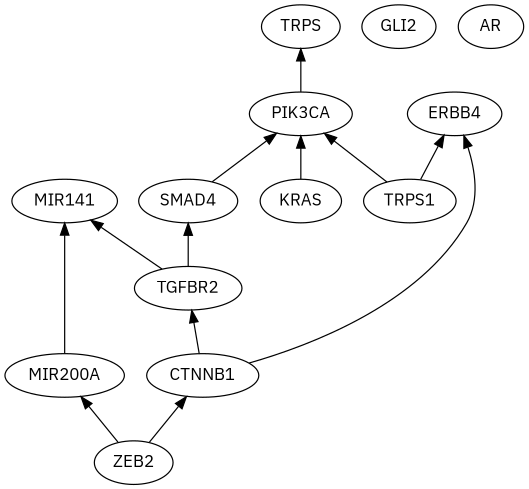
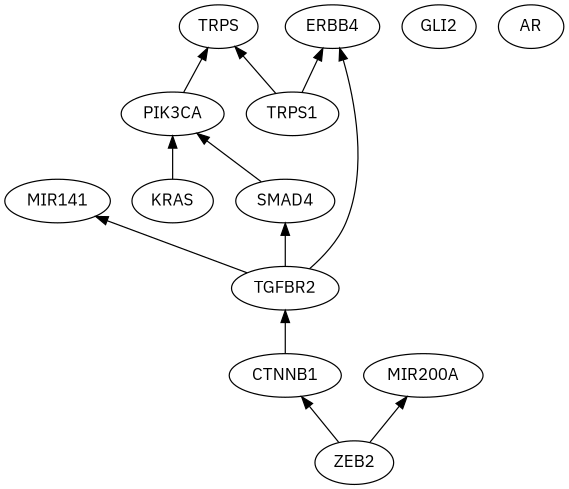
(361, 161) -> (259, 75)
(403, 291) -> (357, 171)
(65, 294) -> none
